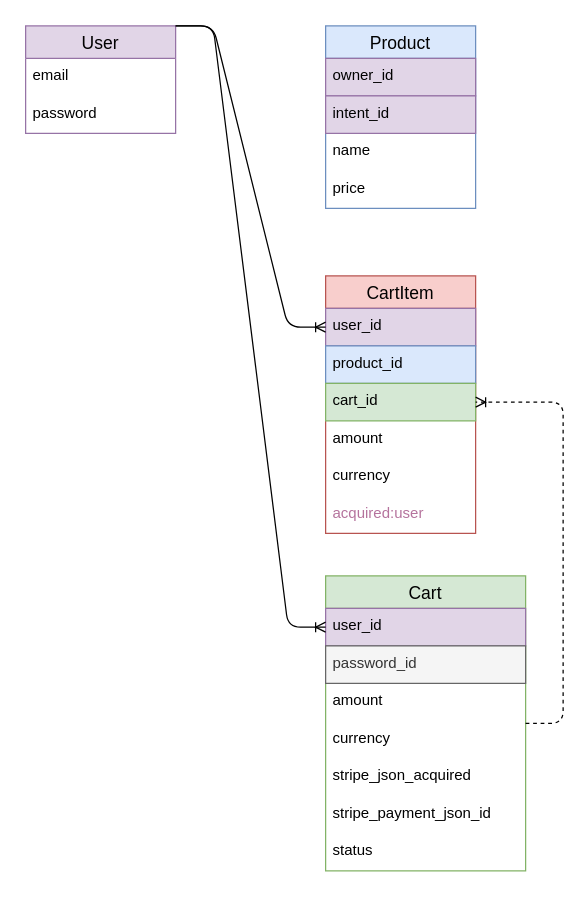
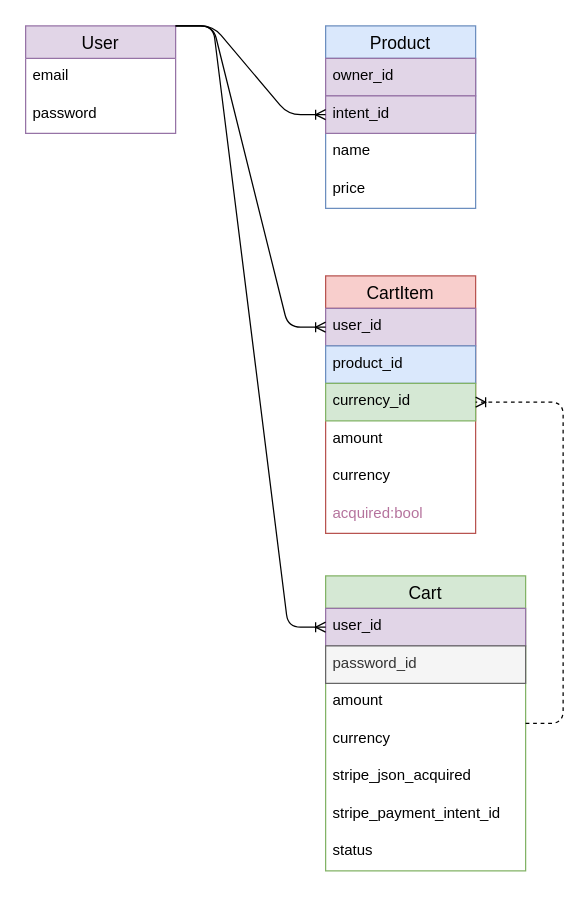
none -> (262, 83)
(360, 400) -> (377, 400)
(383, 513) -> (381, 513)
(421, 813) -> (427, 813)
